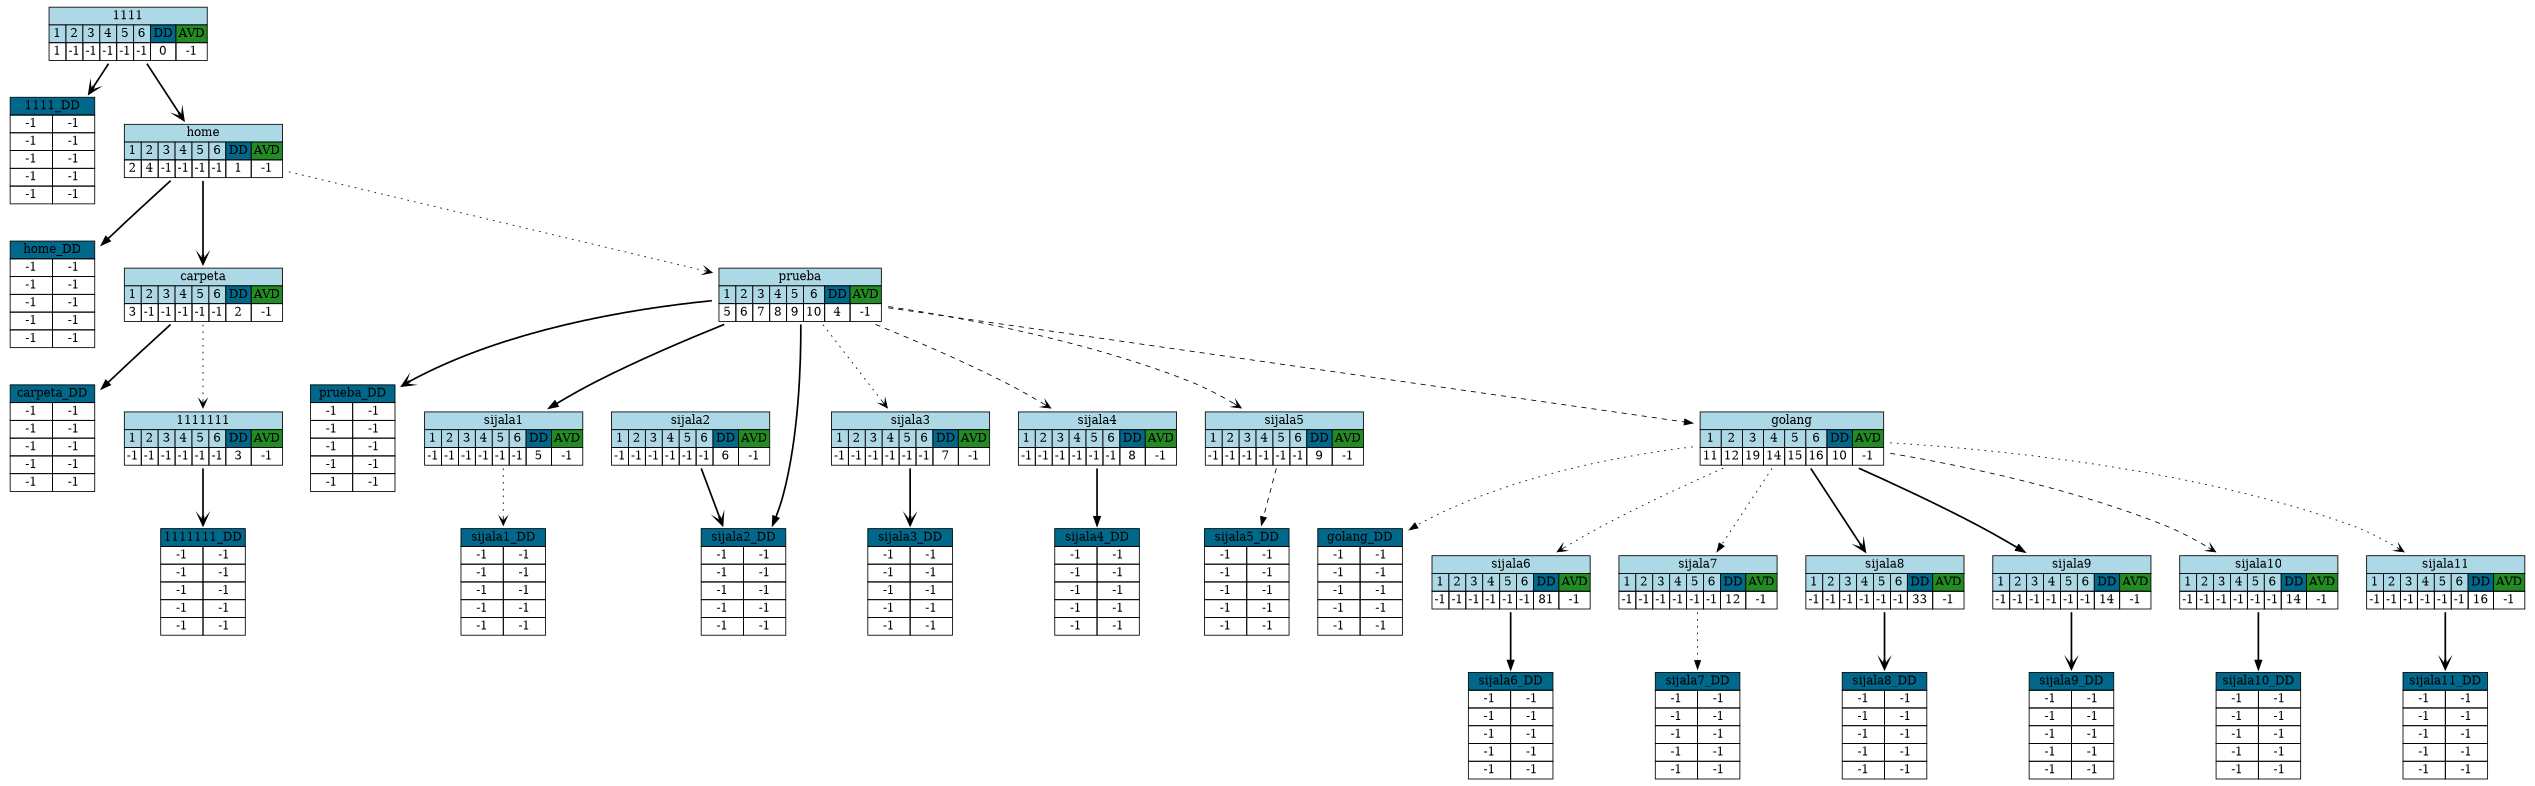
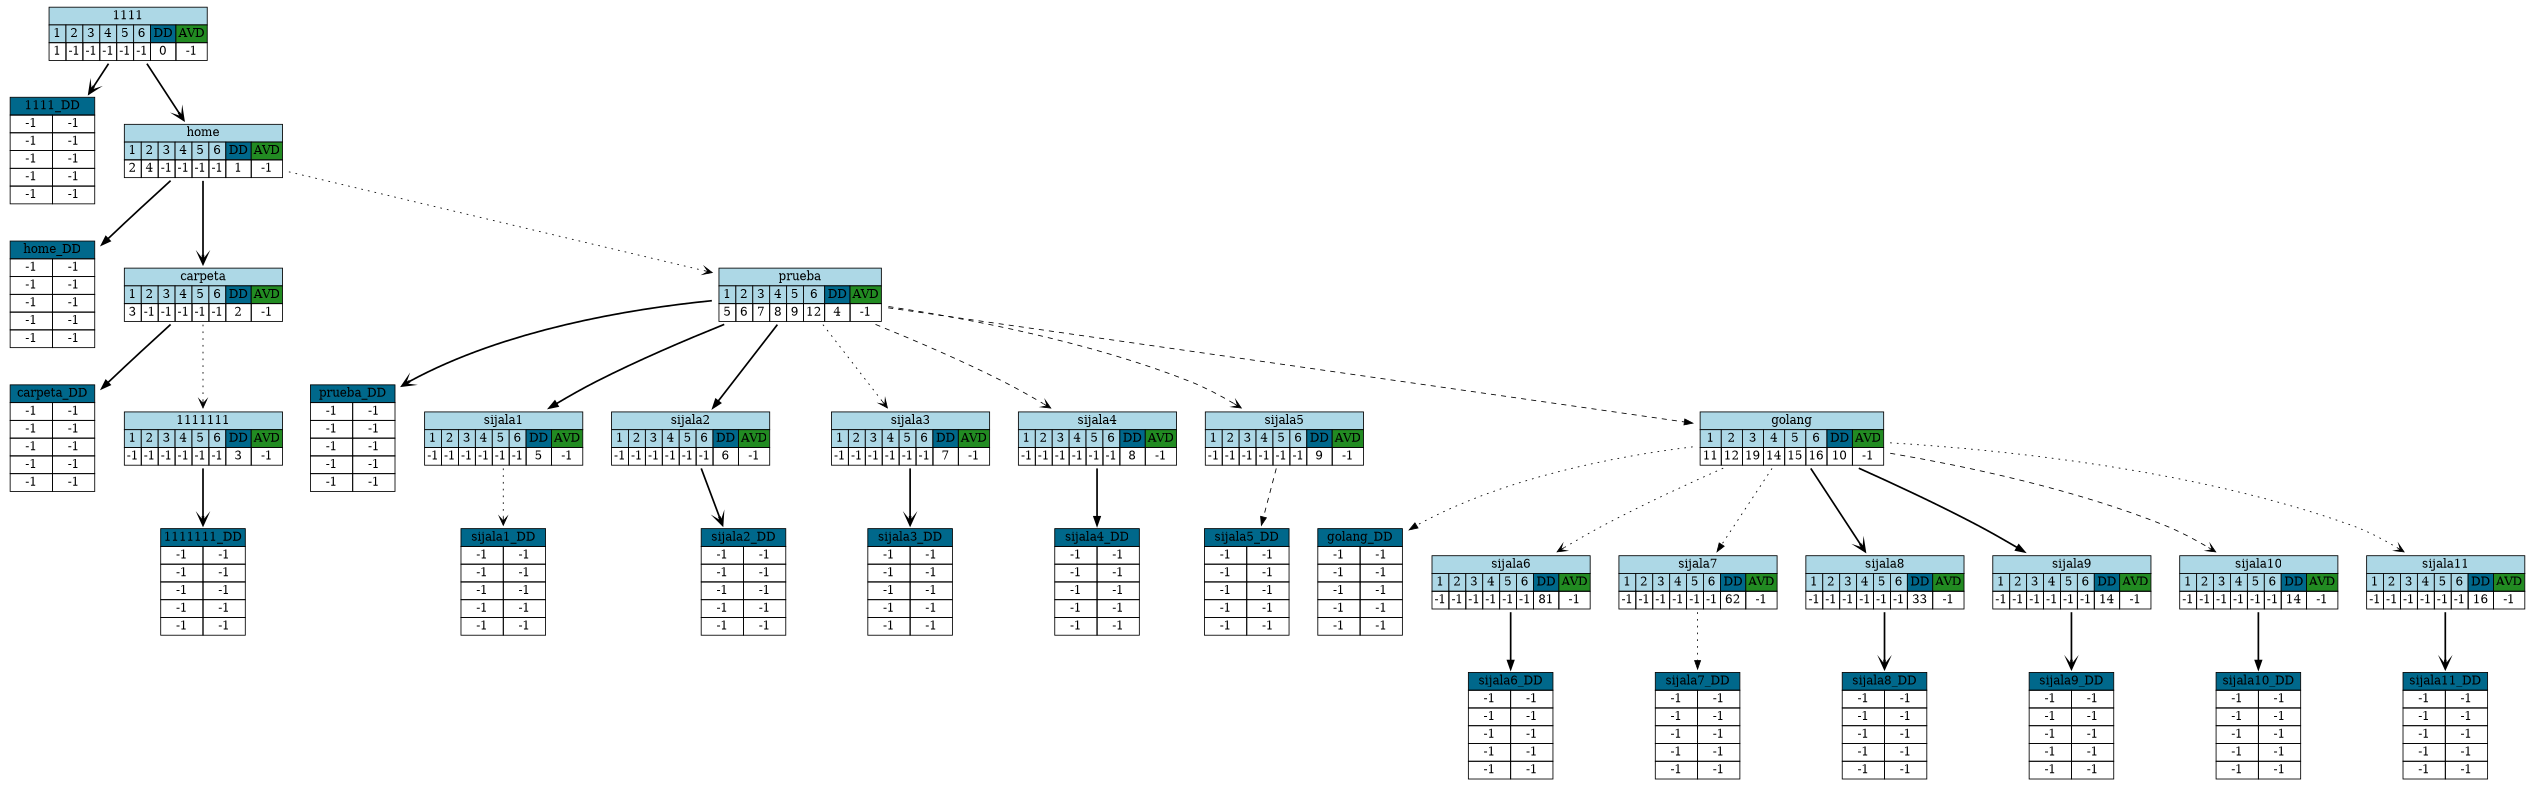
(814, 312) -> (814, 312)
(796, 422) -> (748, 363)
(1733, 600) -> (1733, 600)
